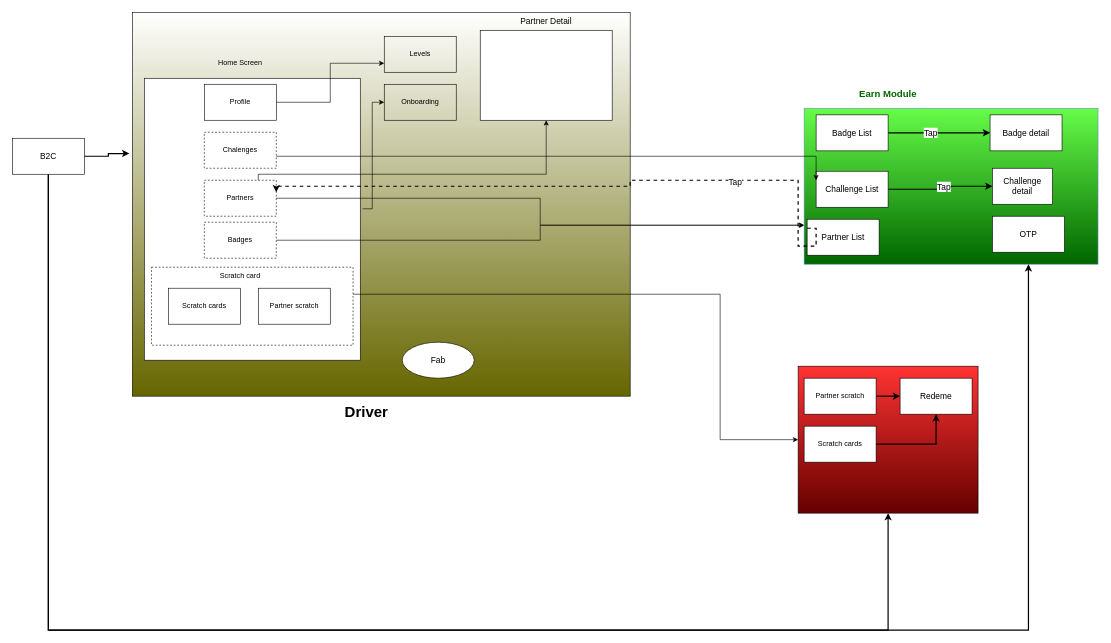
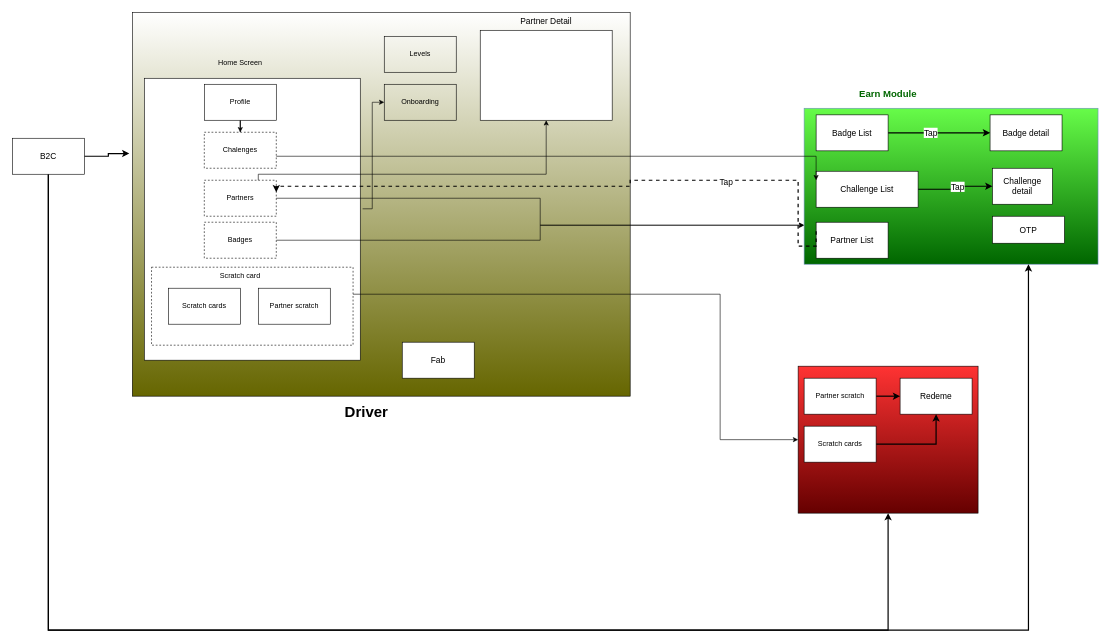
(330, 102) -> (240, 128)
(852, 189) -> (867, 189)
(1029, 234) -> (1029, 230)
(843, 237) -> (852, 240)
(438, 360) -> (438, 360)
